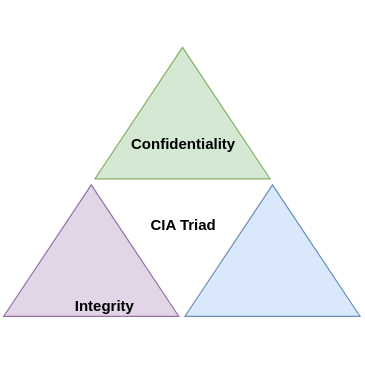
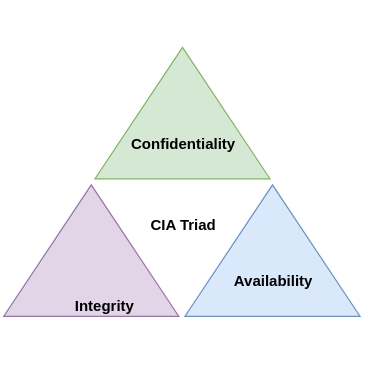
none -> (273, 282)
